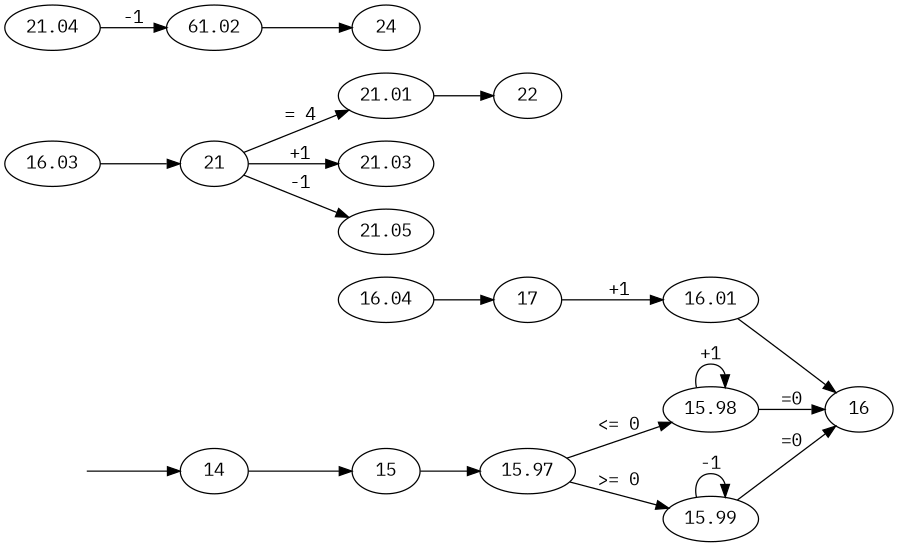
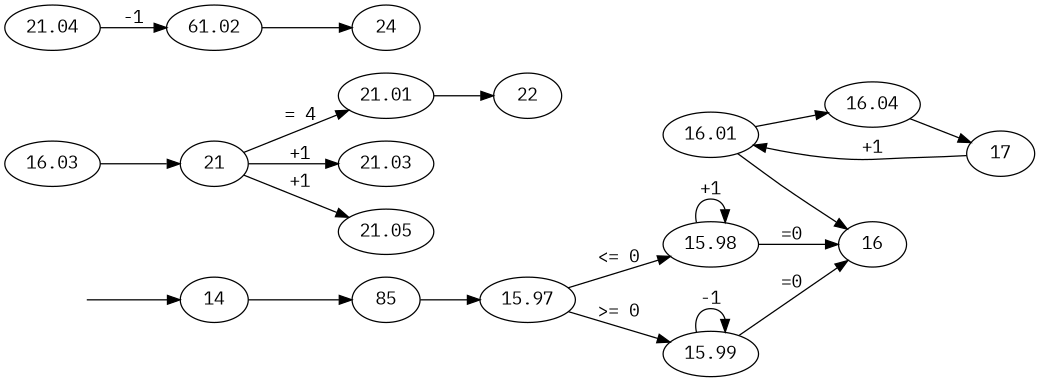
none -> (785, 121)
(300, 183) -> (300, 182)
(386, 471) -> (386, 300)
